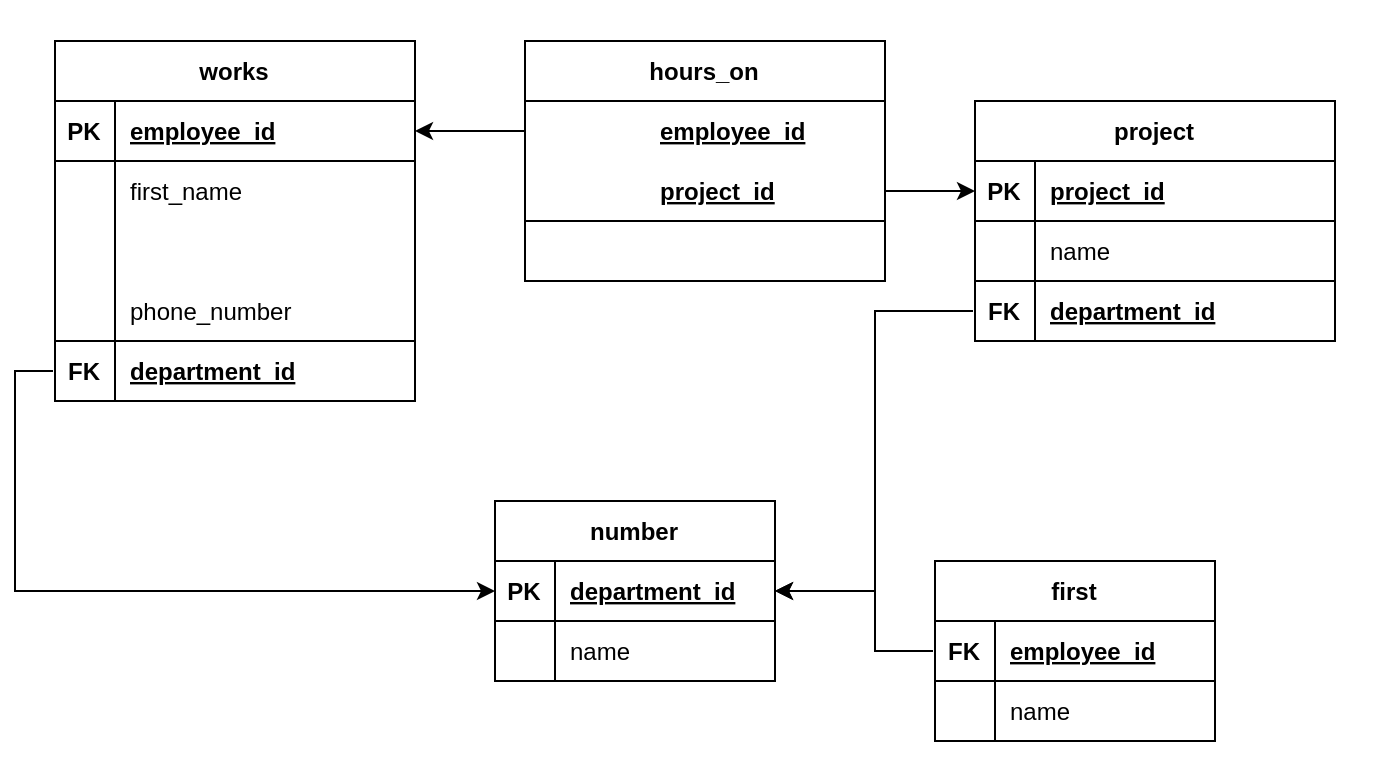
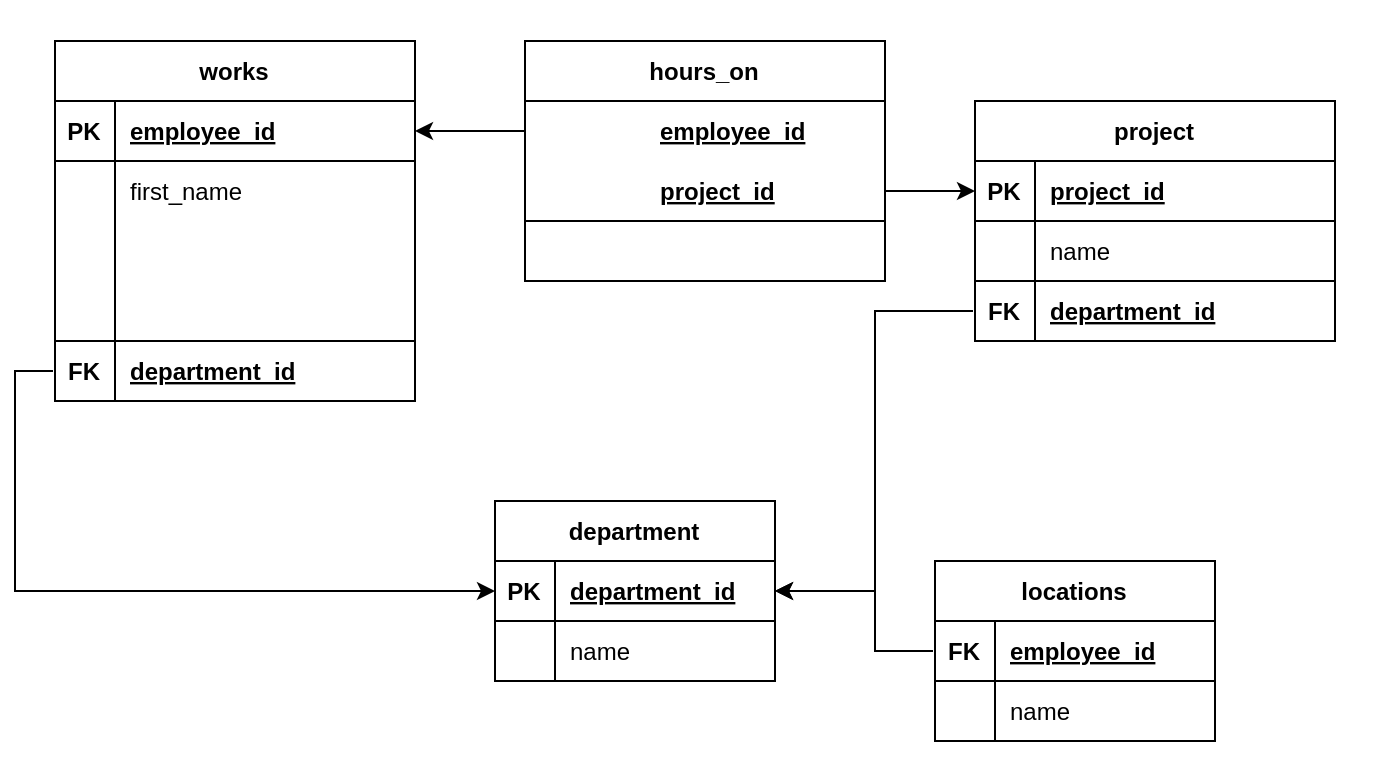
(265, 311) -> none
(634, 532) -> (634, 532)
(1074, 592) -> (1074, 592)
